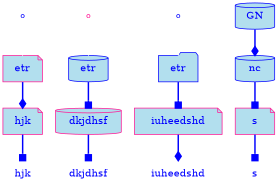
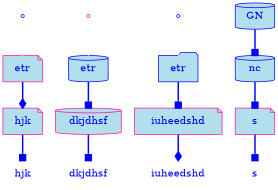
(255, 39) -> (255, 39)
